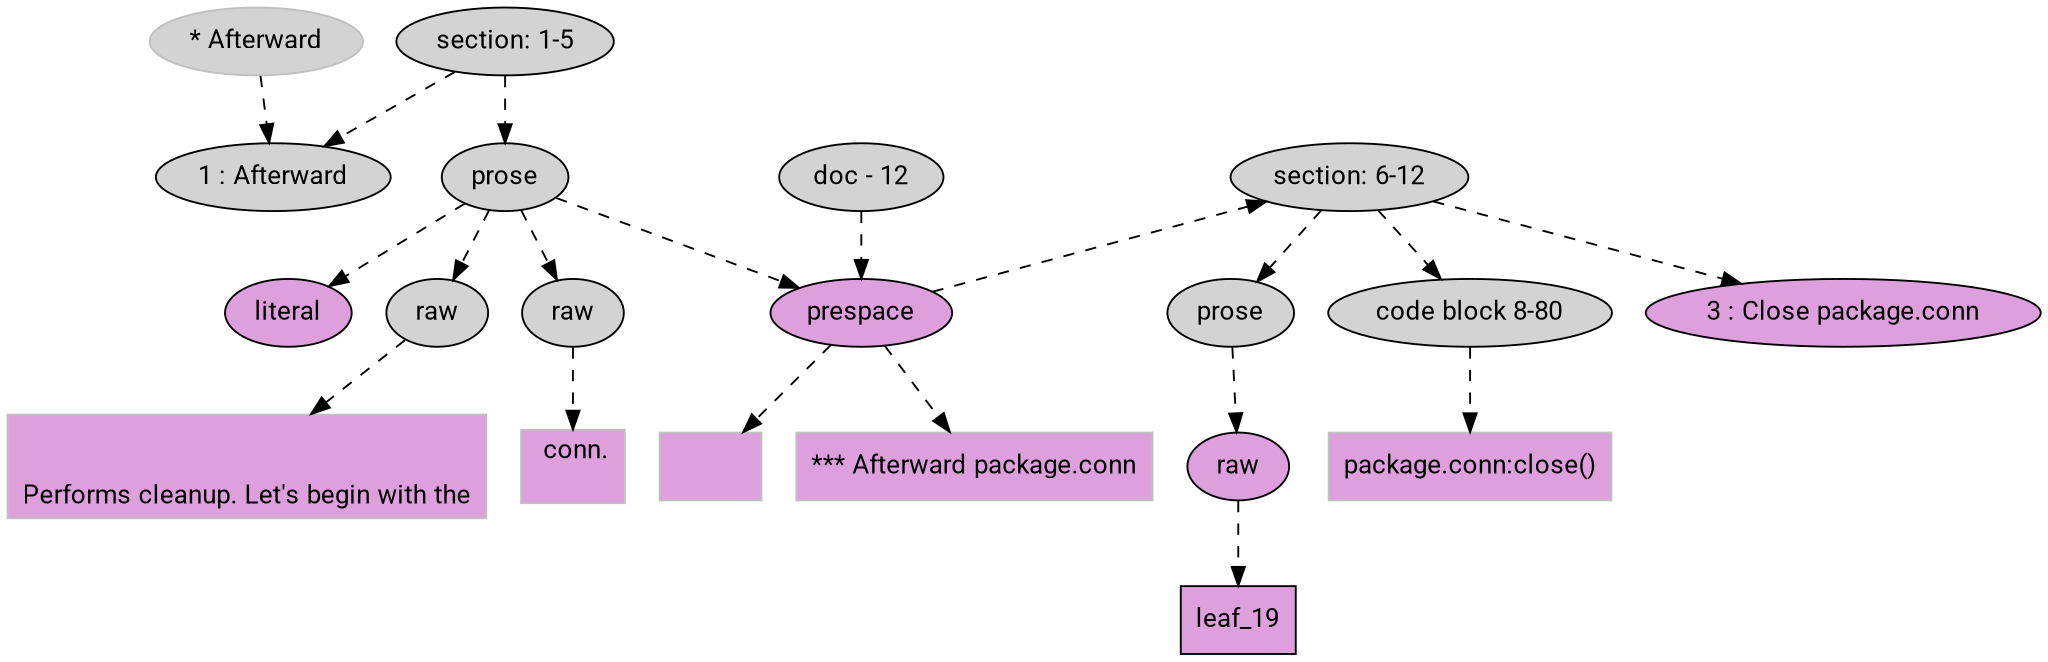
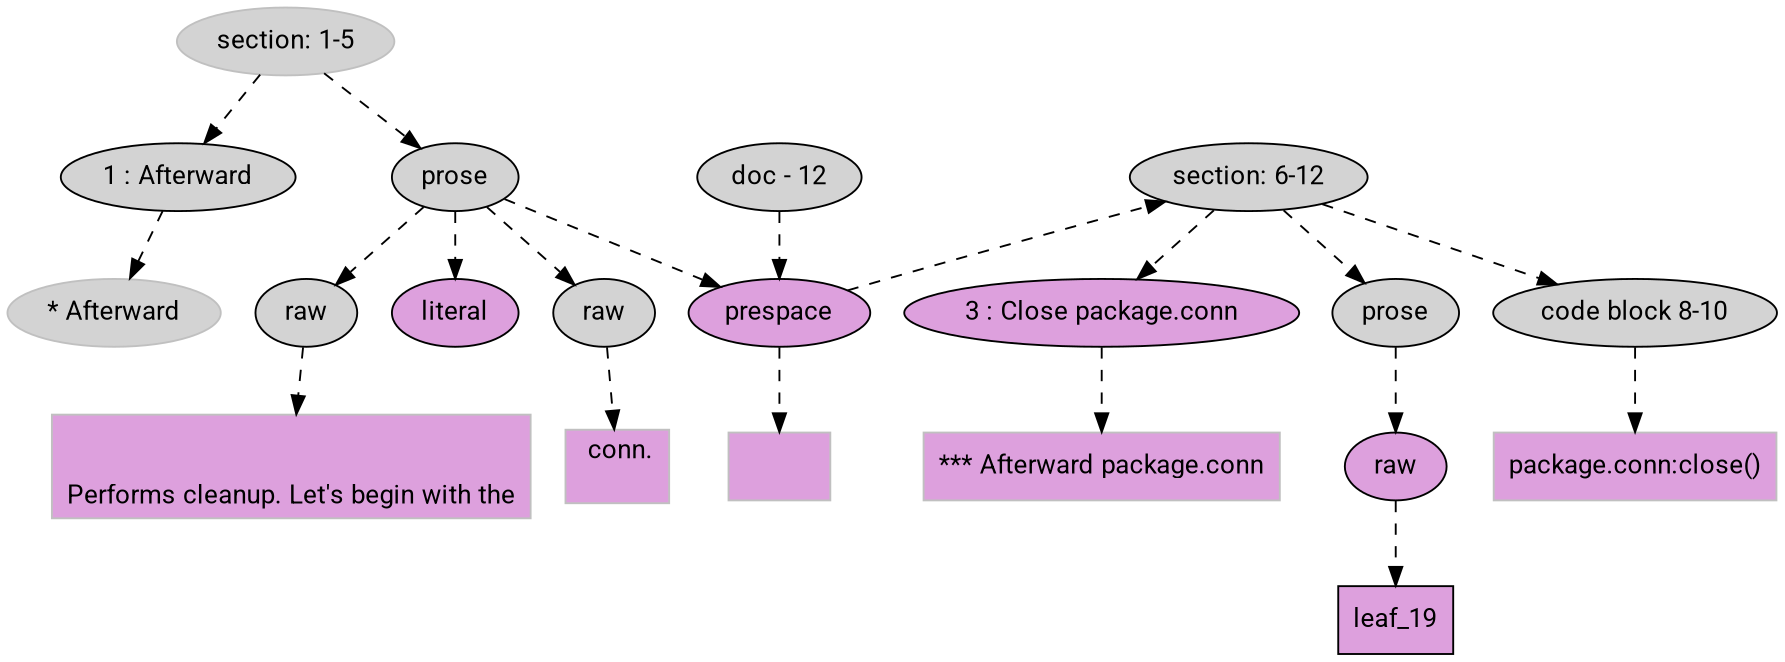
(505, 41) -> (286, 41)
(264, 100) -> (151, 236)
(1470, 313) -> (1635, 313)
(912, 381) -> (1102, 380)
